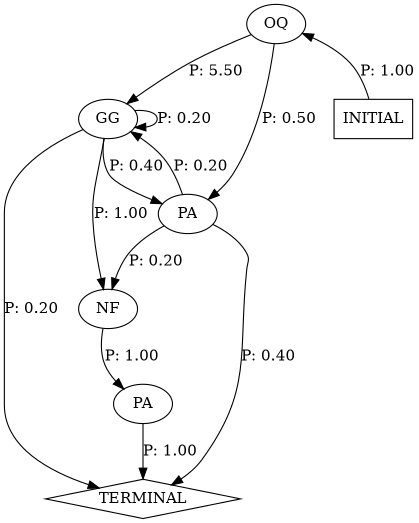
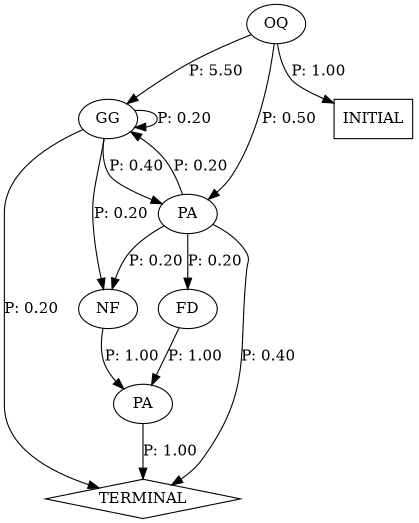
(349, 61) -> (291, 79)
(121, 214) -> (121, 214)
none -> (188, 309)
